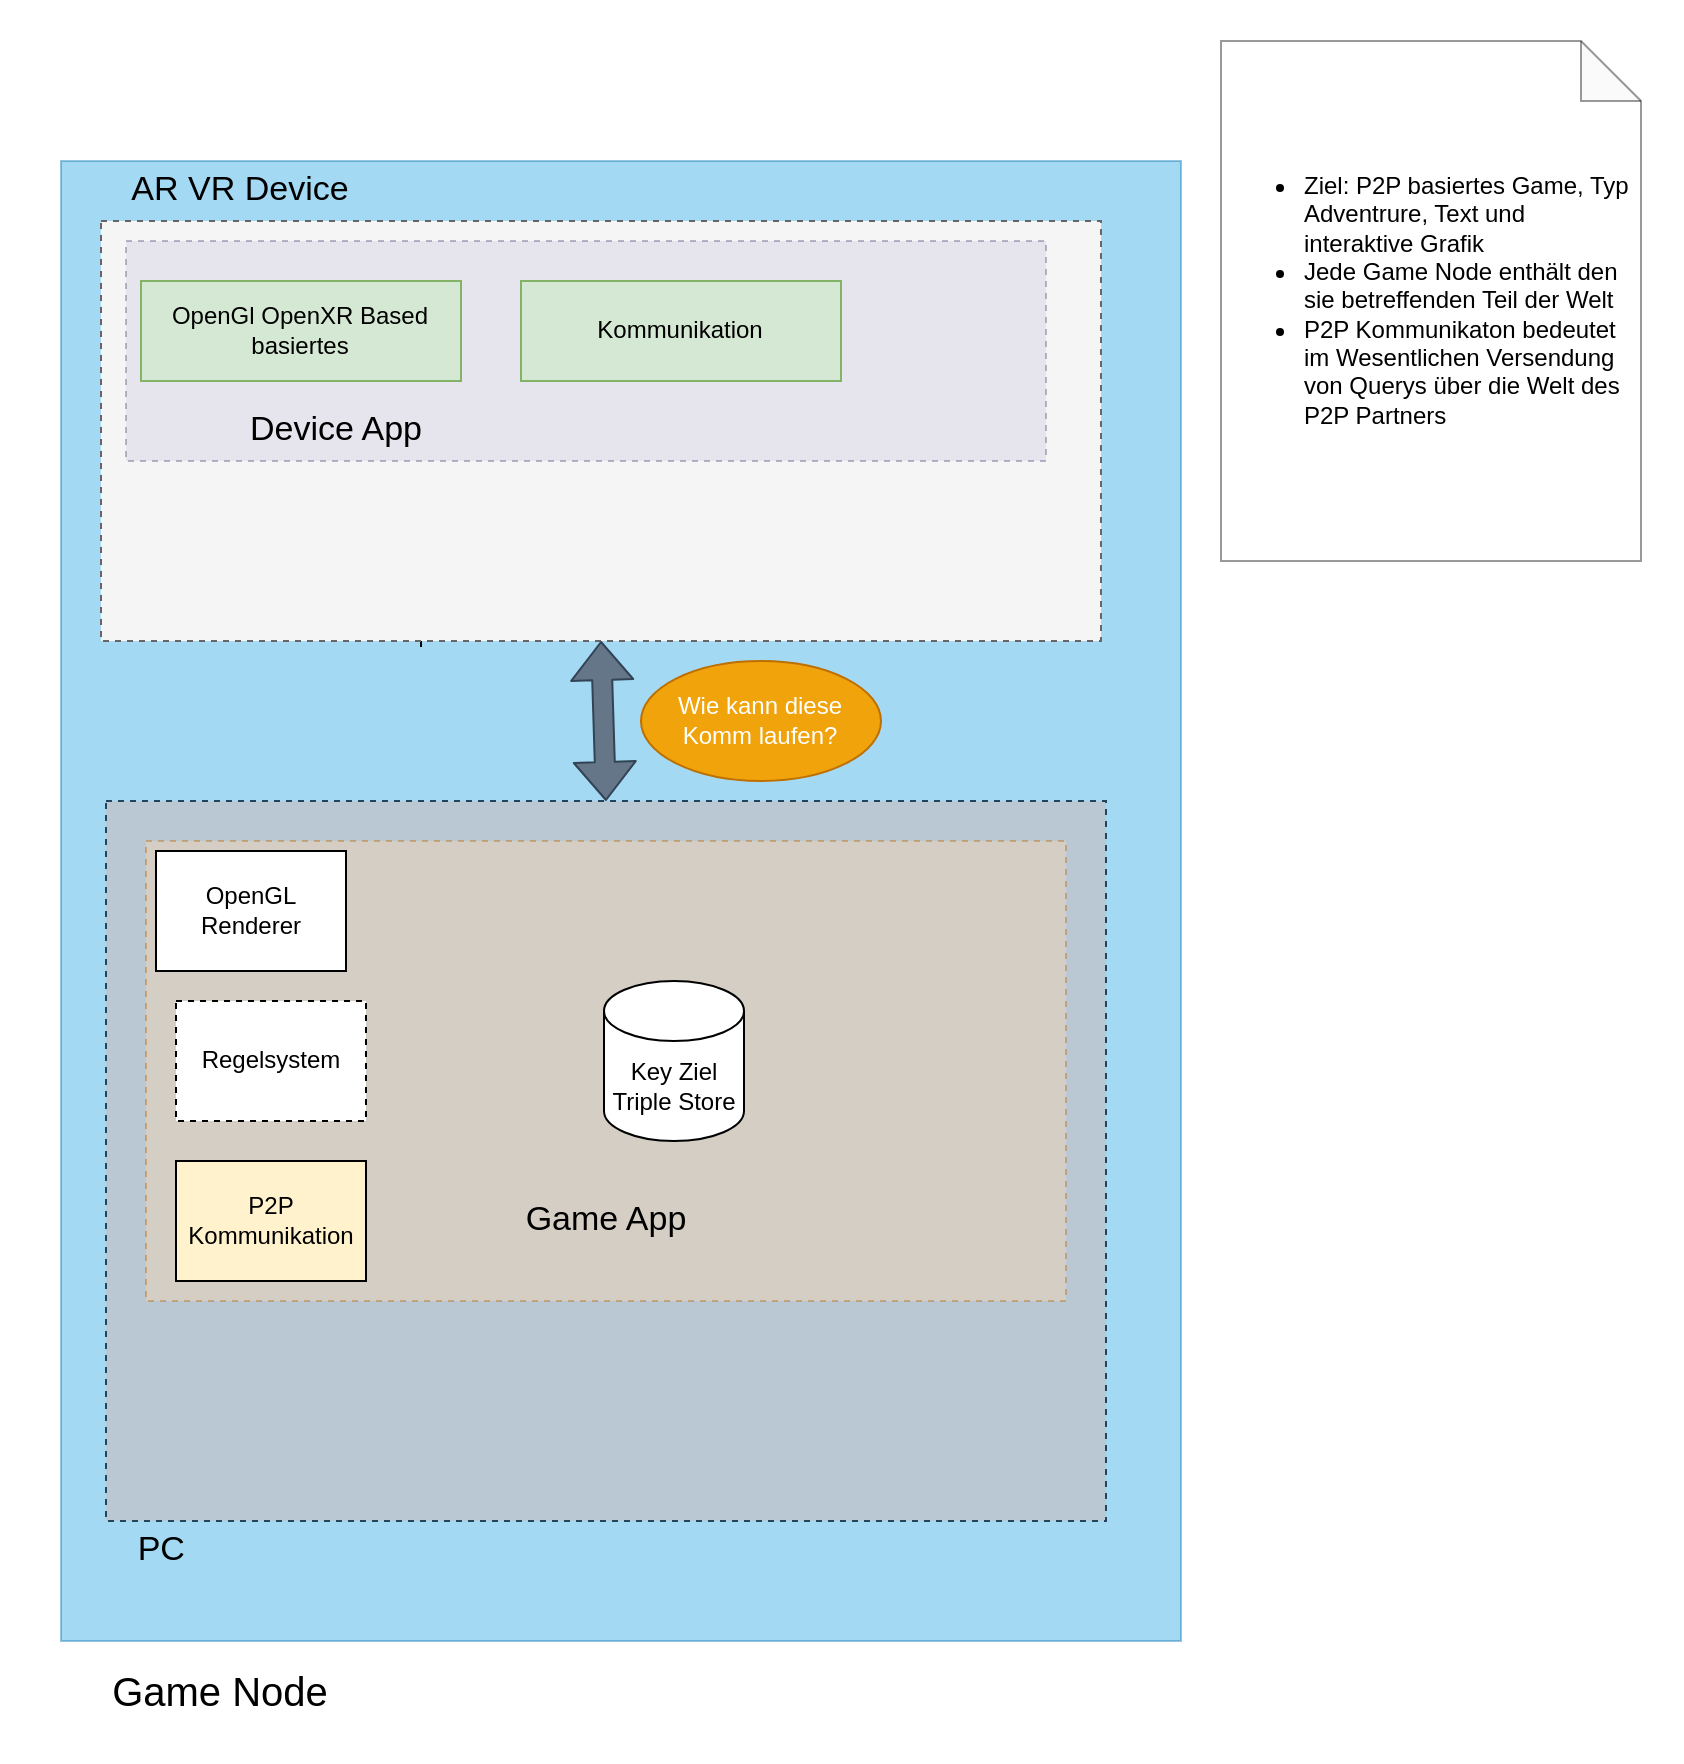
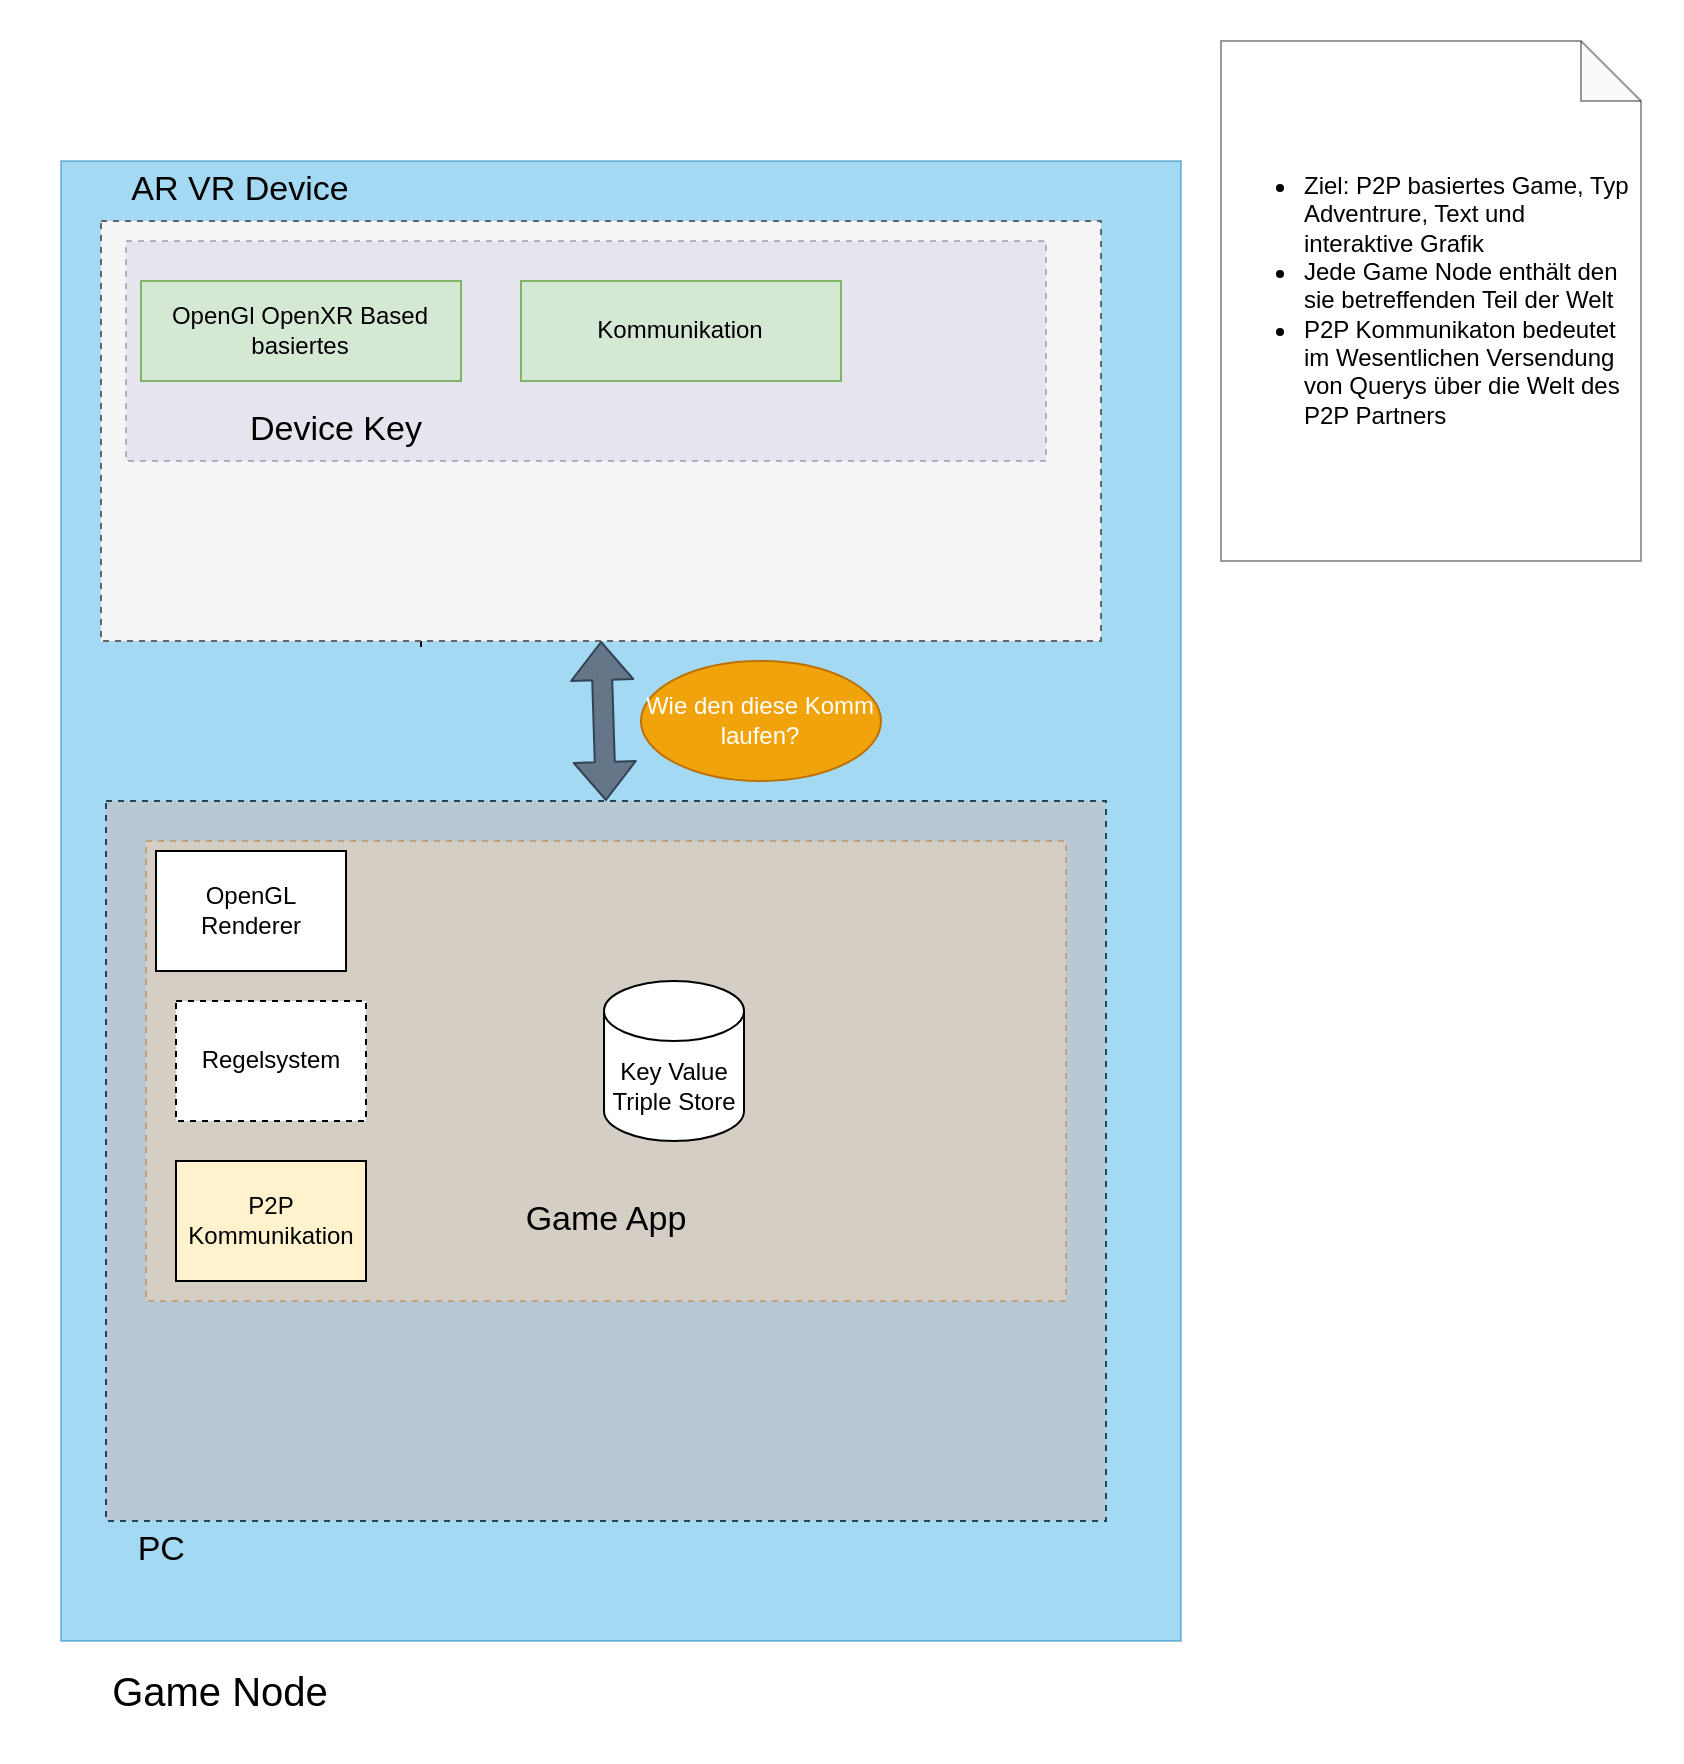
(337, 431) -> (337, 431)
(761, 721) -> (761, 721)
(675, 1087) -> (675, 1087)
